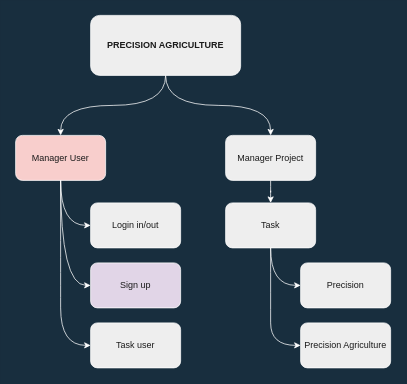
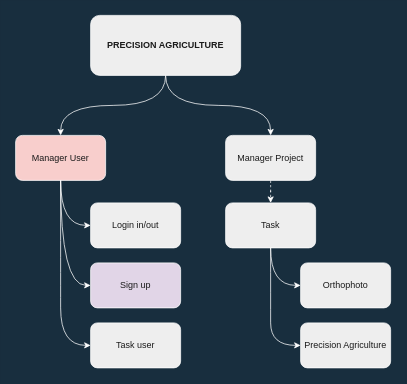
(270, 192) -> (270, 192)
(345, 285) -> (345, 285)
